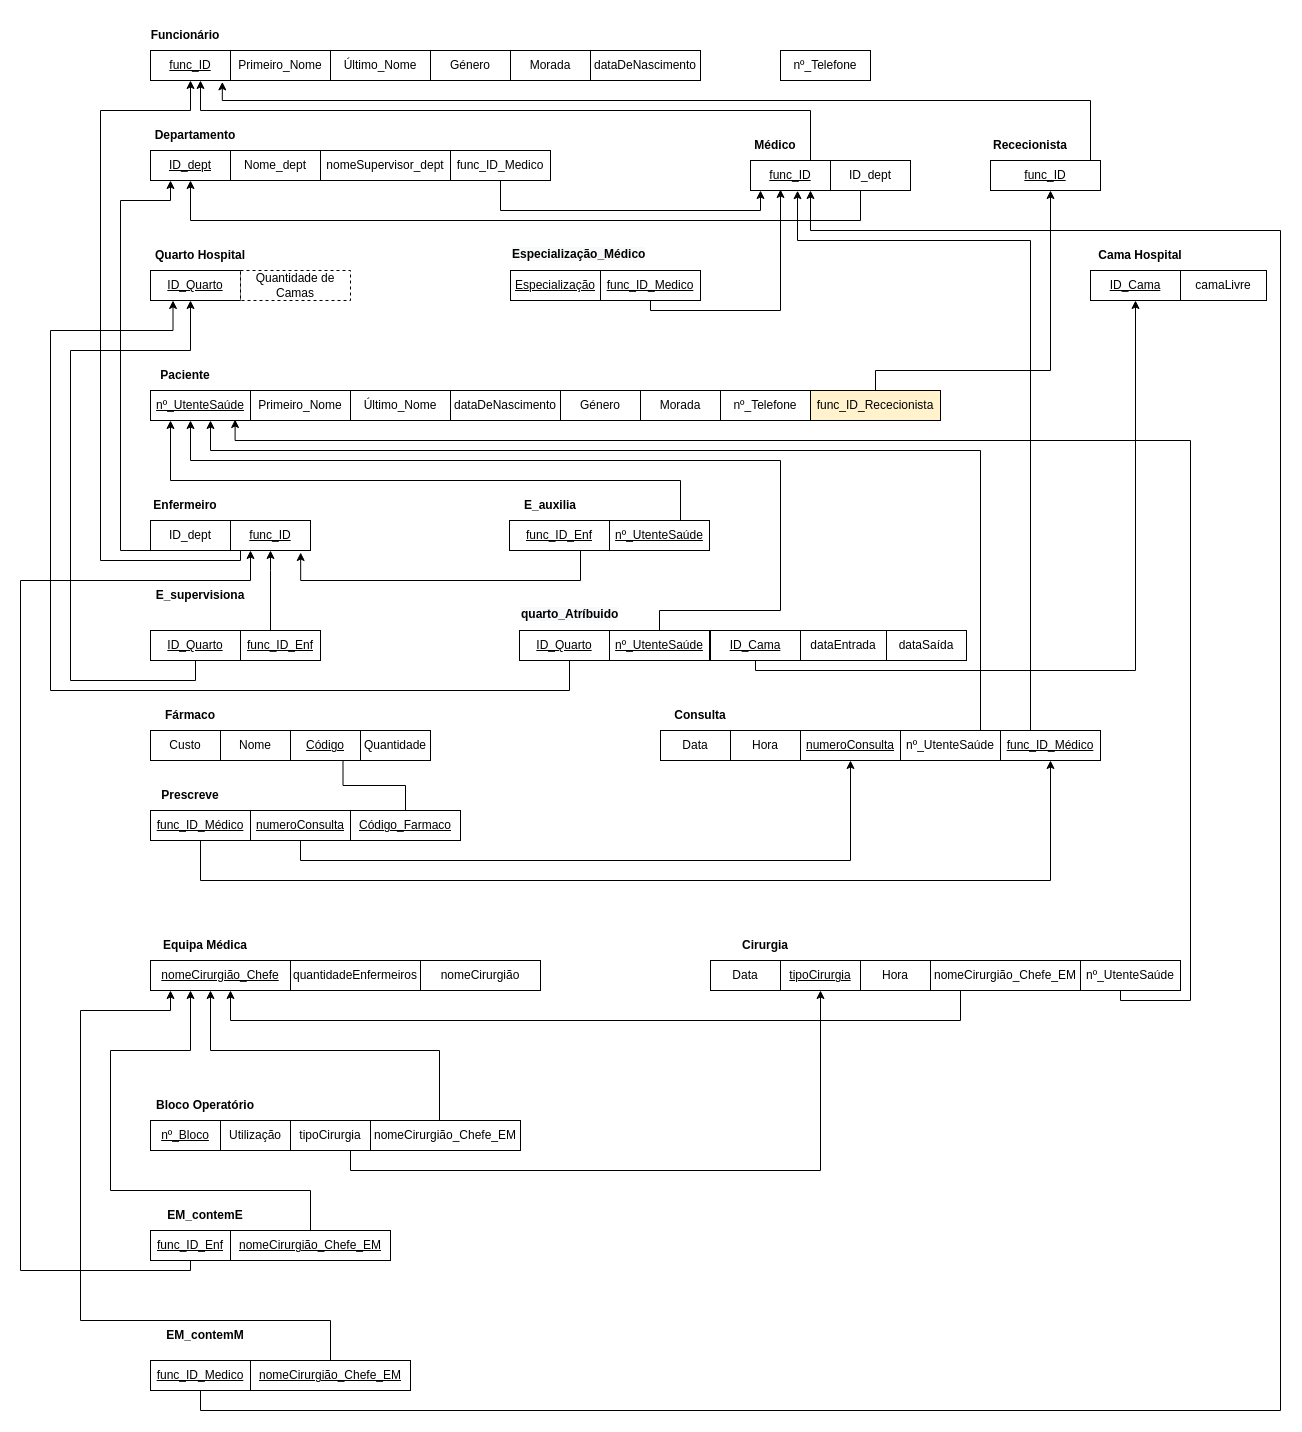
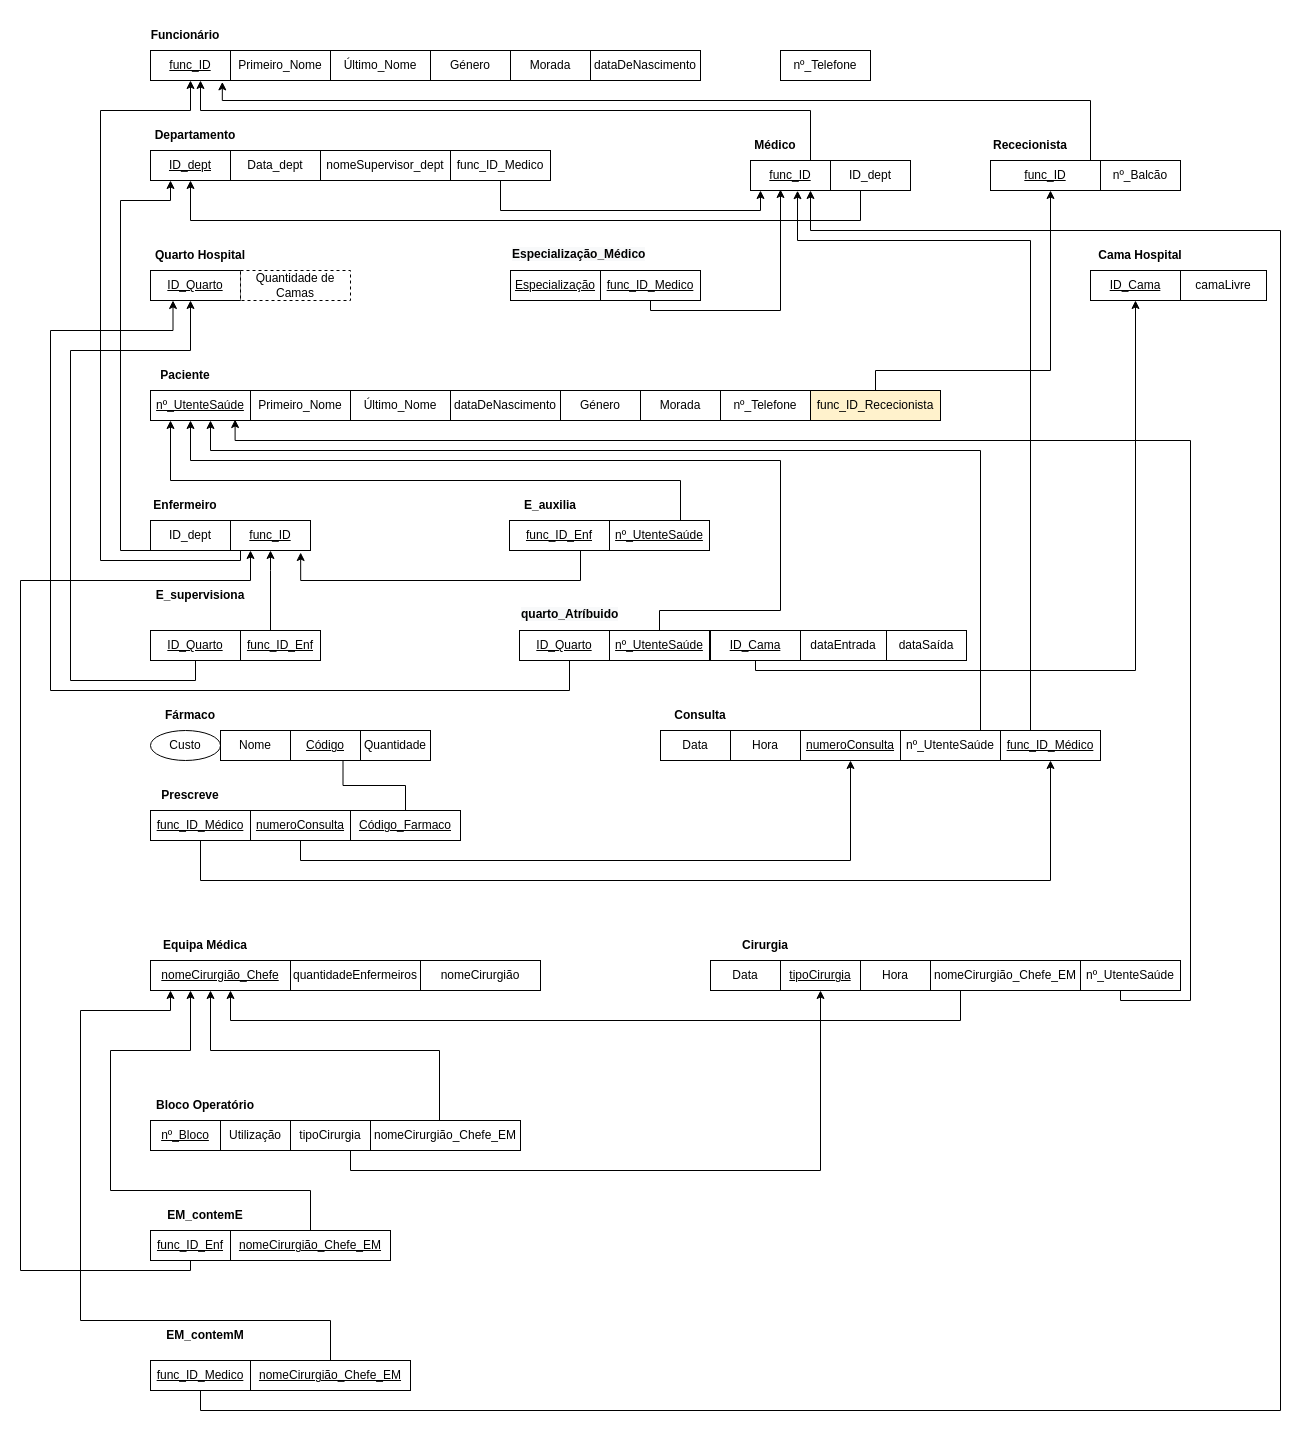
(276, 166) -> (276, 166)
none -> (1141, 176)
(186, 746) -> (186, 746)
